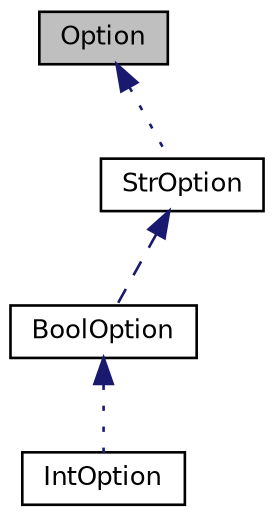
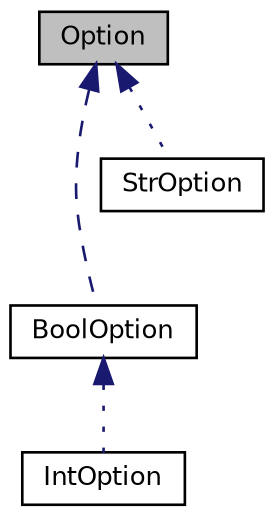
(136, 270) -> (76, 199)
